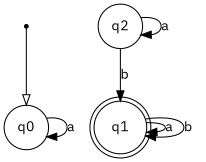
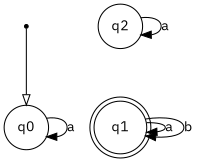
(120, 70) -> none
